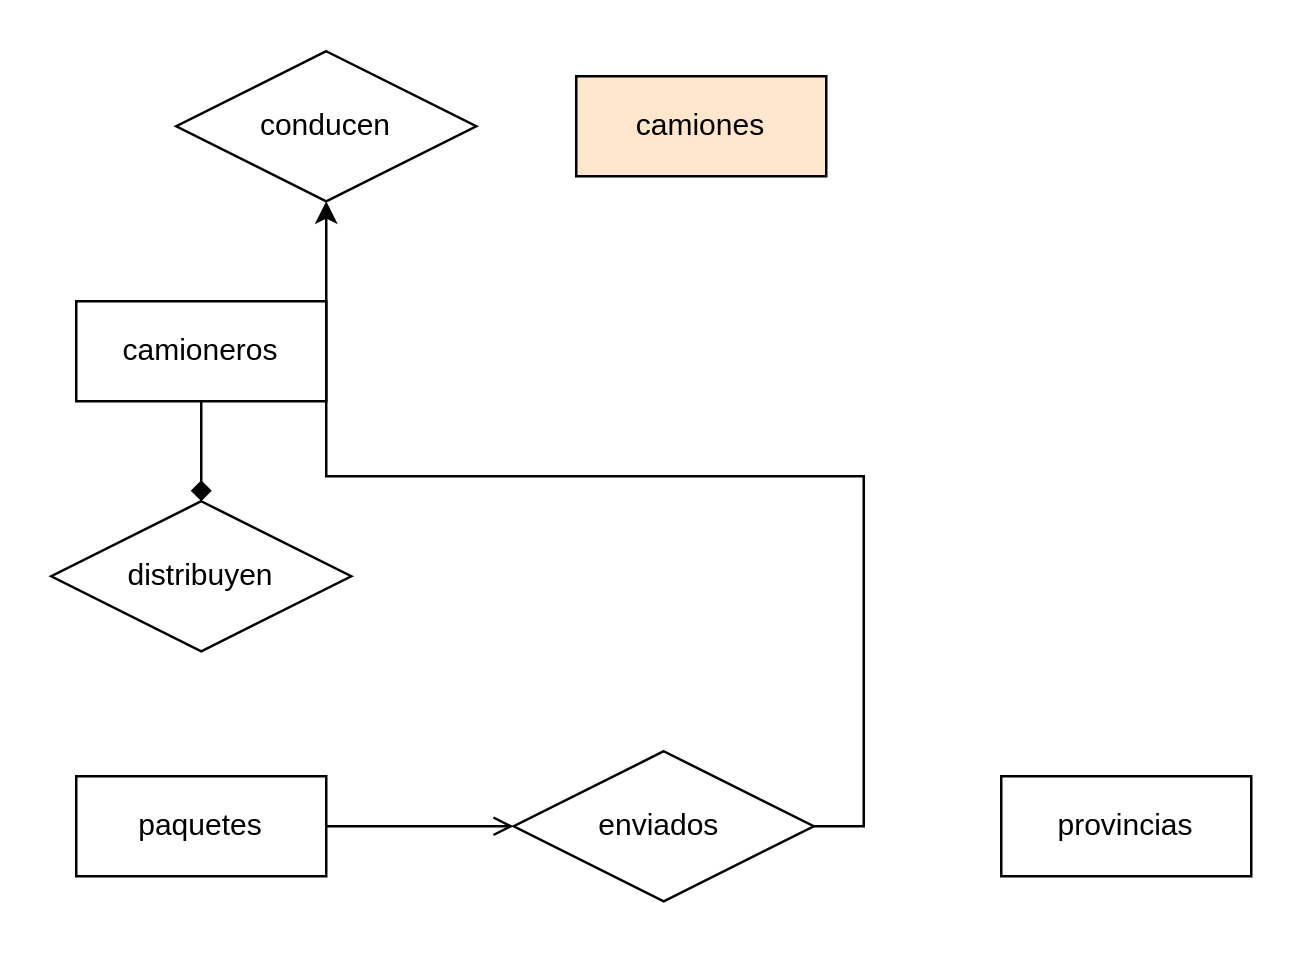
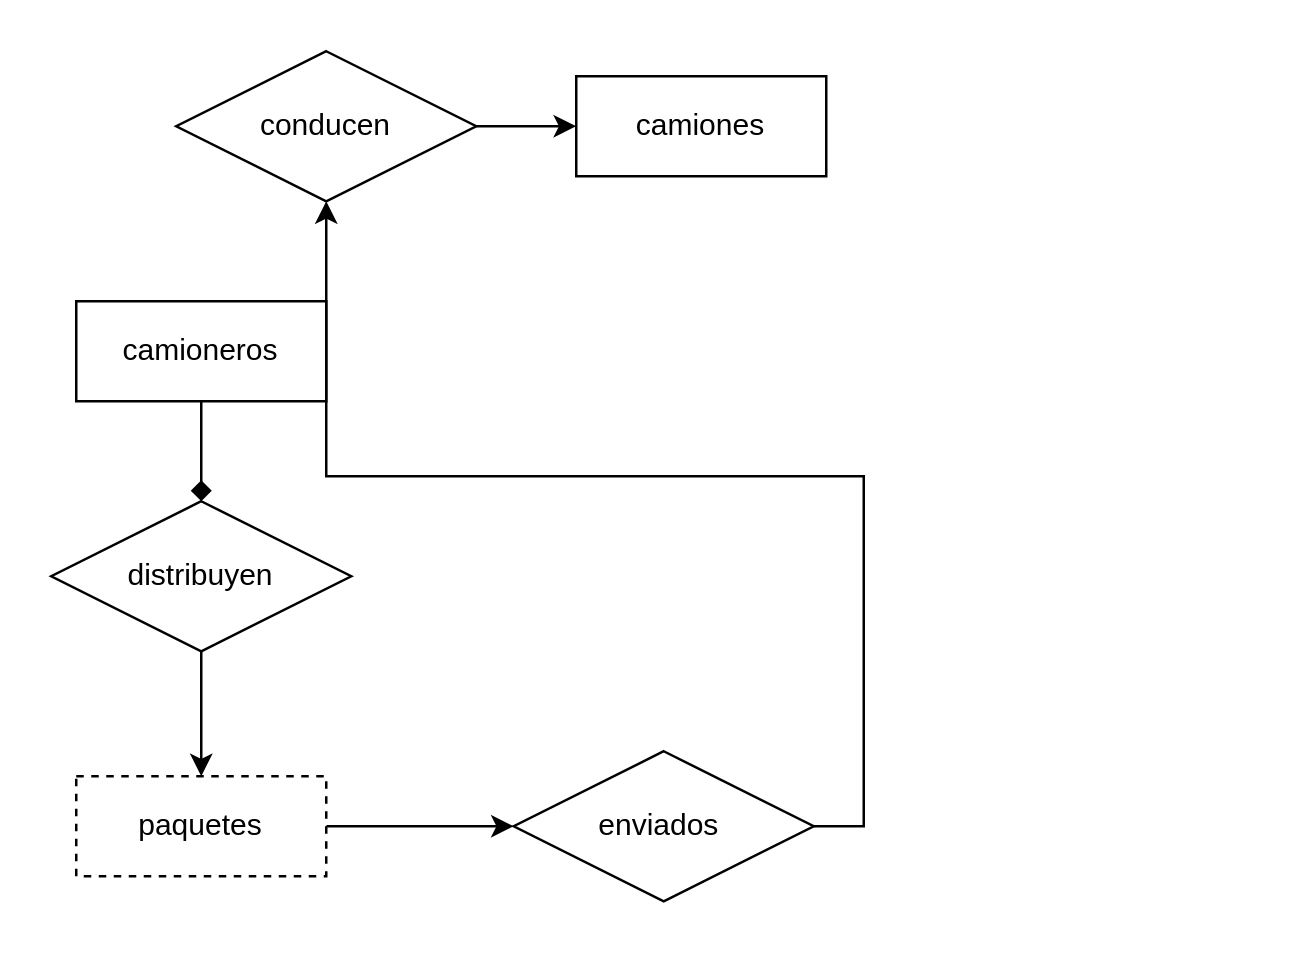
none -> (518, 126)
(701, 126) -> (701, 126)
none -> (201, 705)
(201, 826) -> (201, 826)
(499, 826) -> (495, 826)
(1126, 826) -> none
